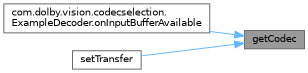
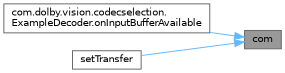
(275, 40) -> (263, 40)
